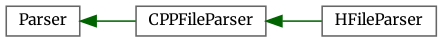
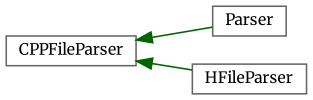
(116, 21) -> (182, 32)
